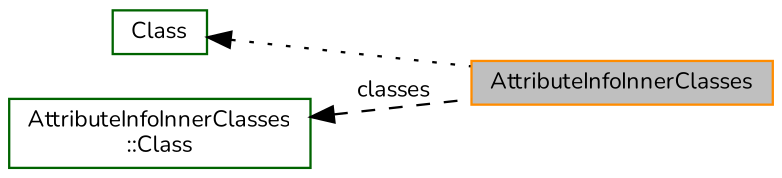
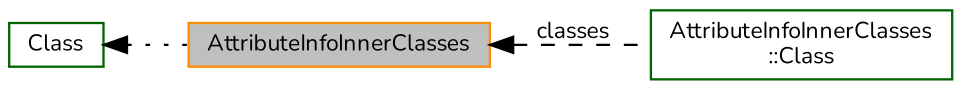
(403, 107) -> (582, 45)
